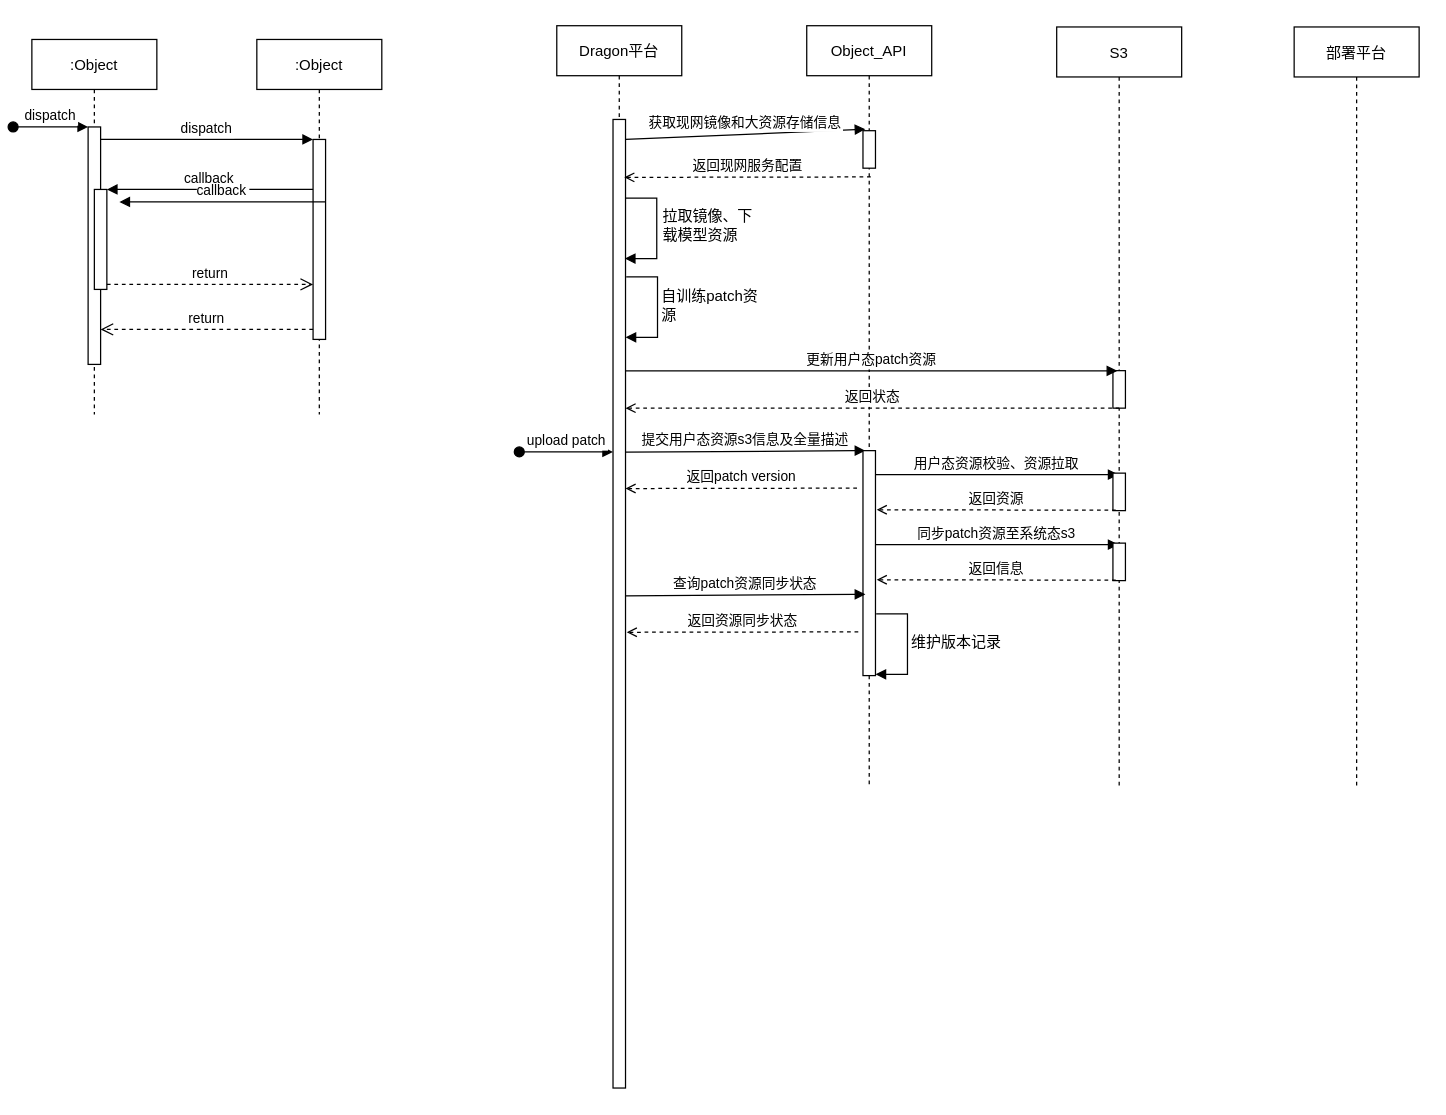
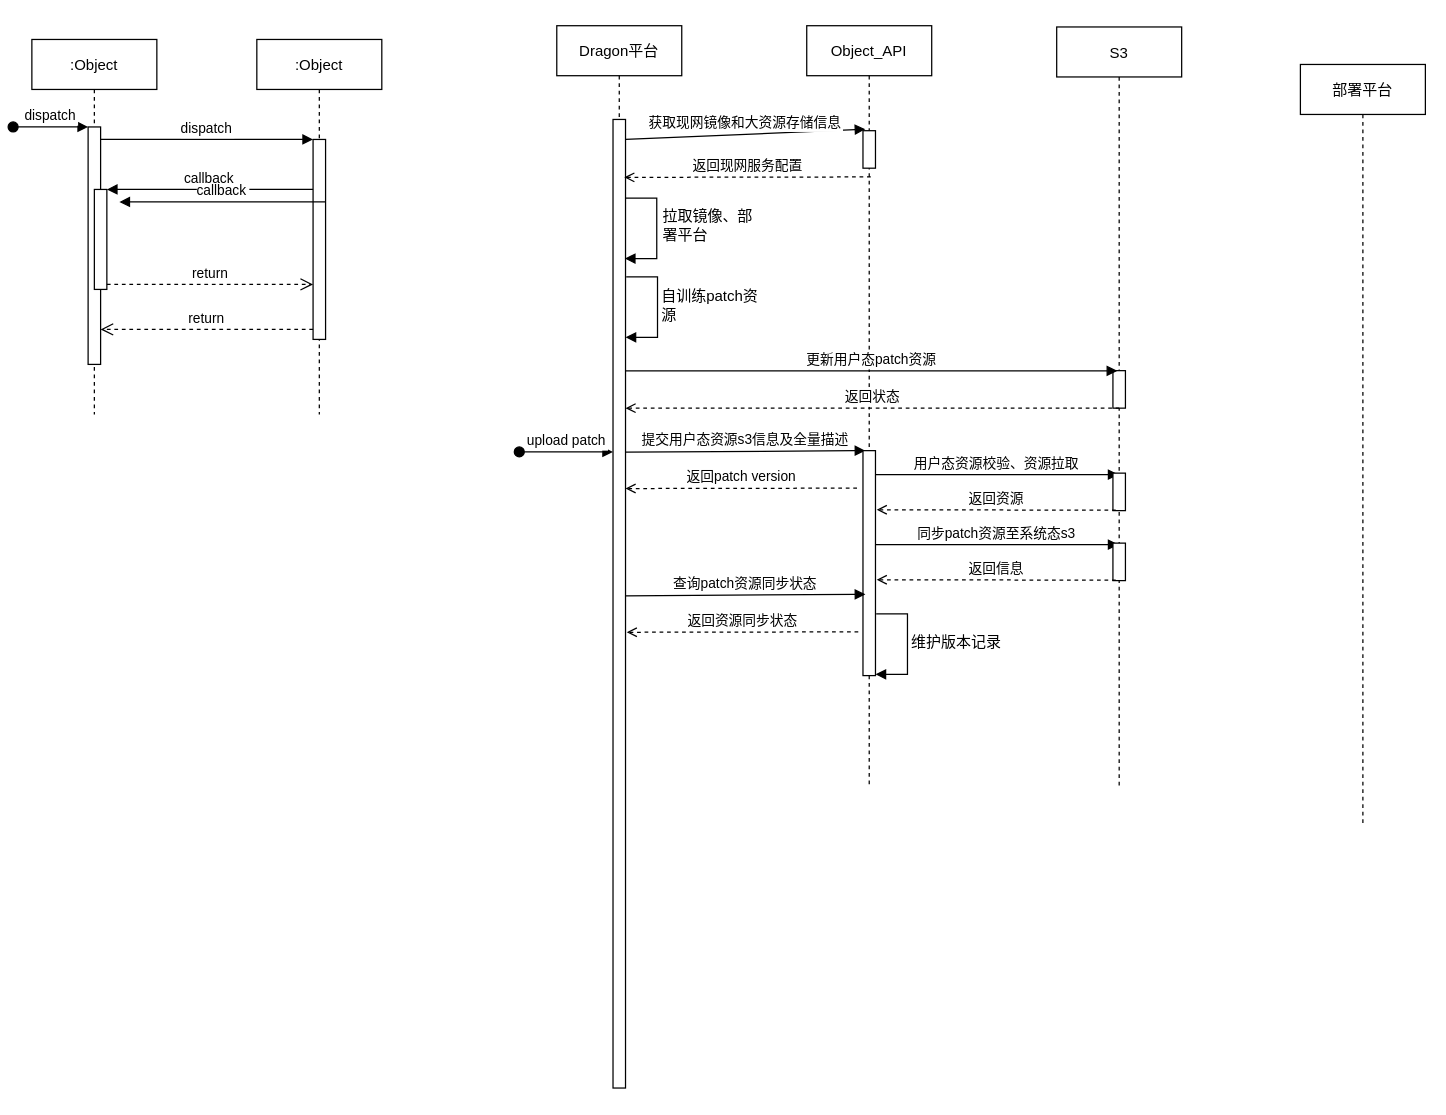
(712, 226) -> (712, 226)
(1357, 408) -> (1363, 446)
